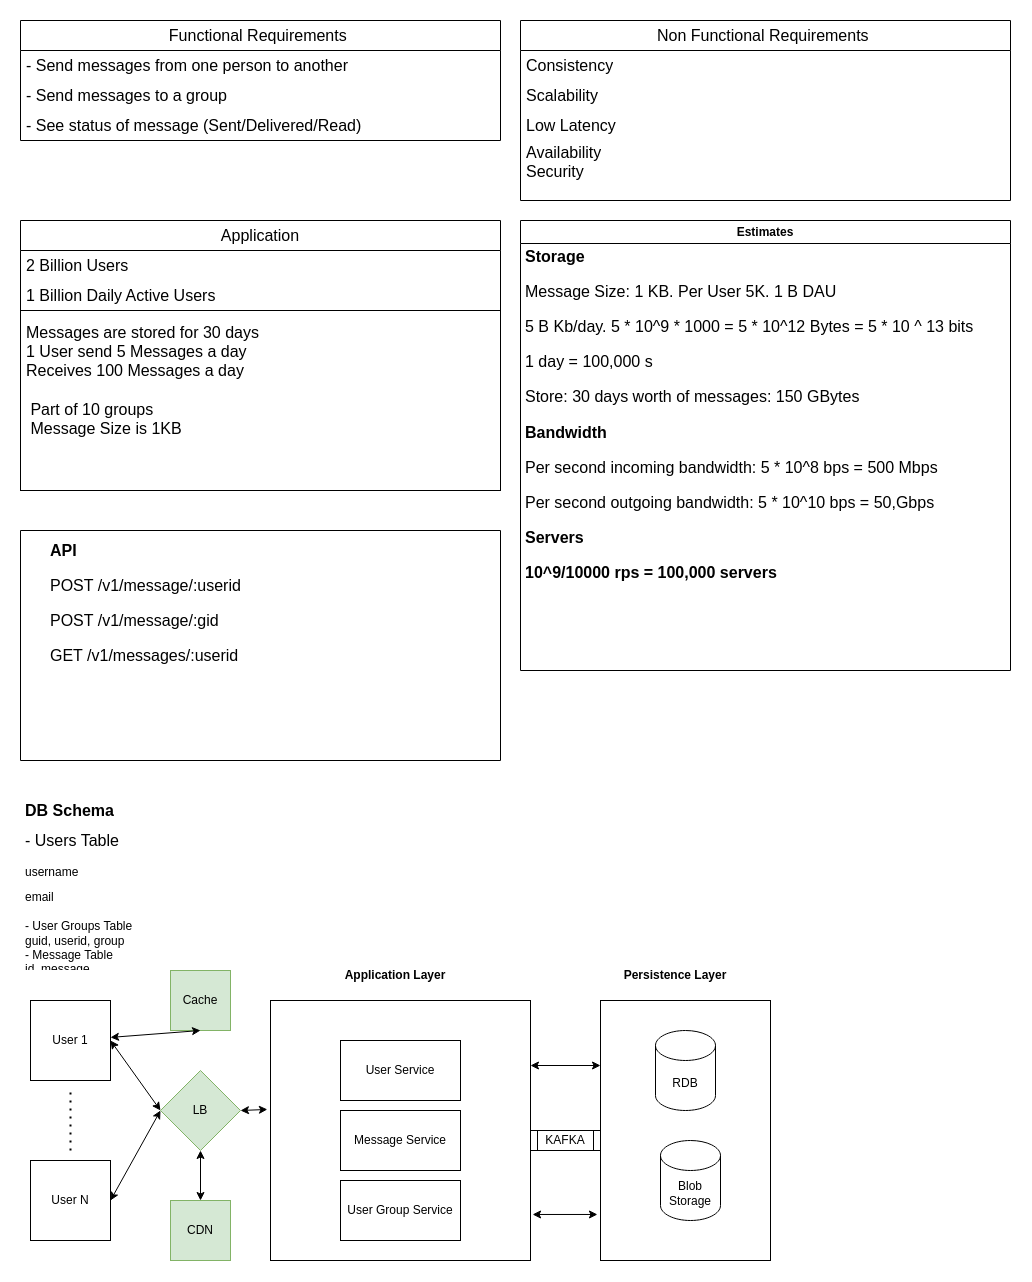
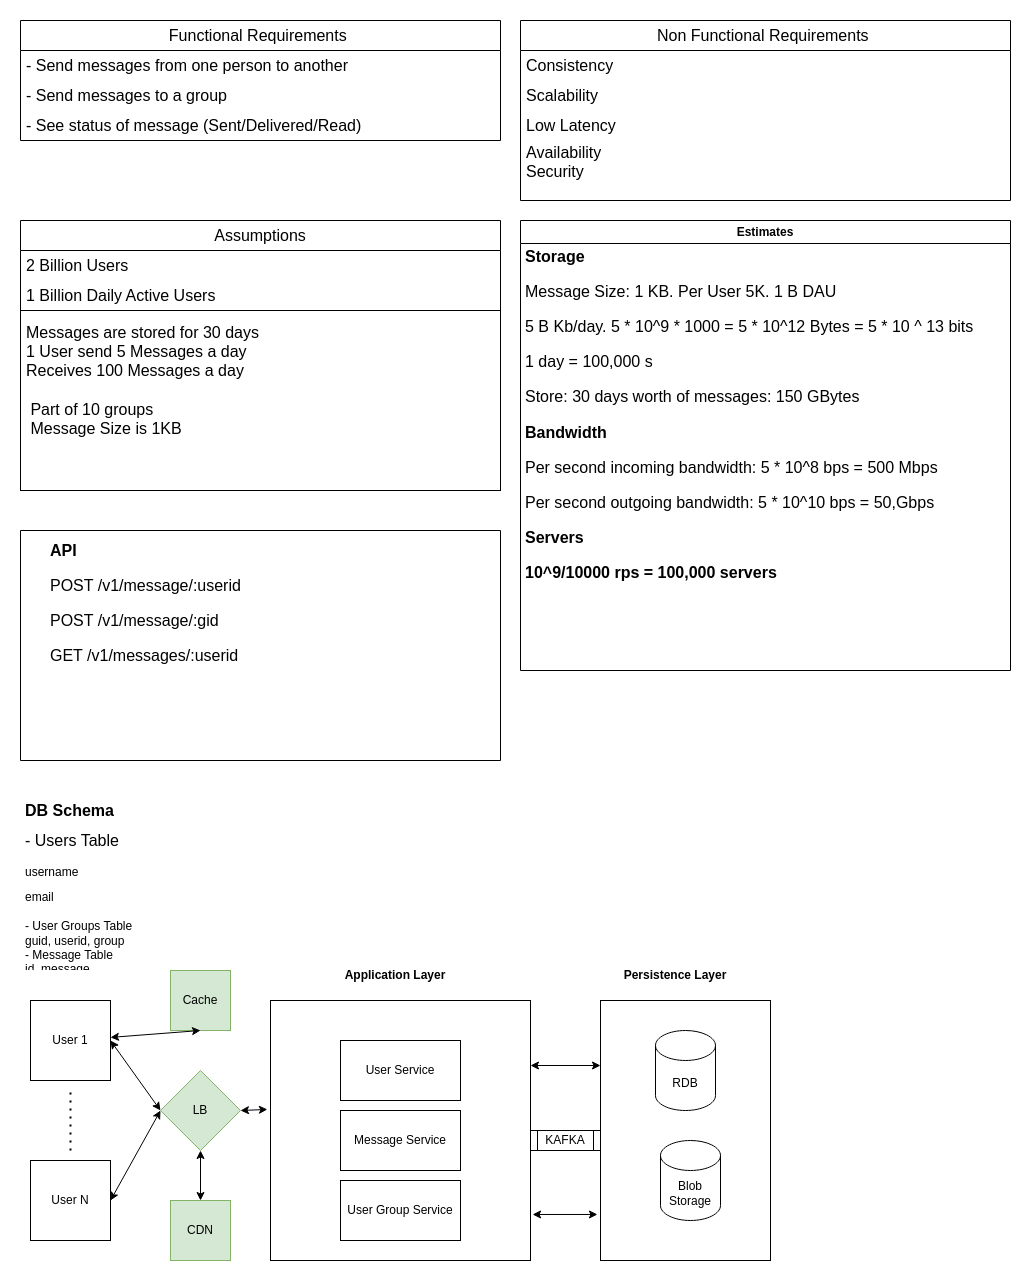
(261, 236) -> (261, 236)
